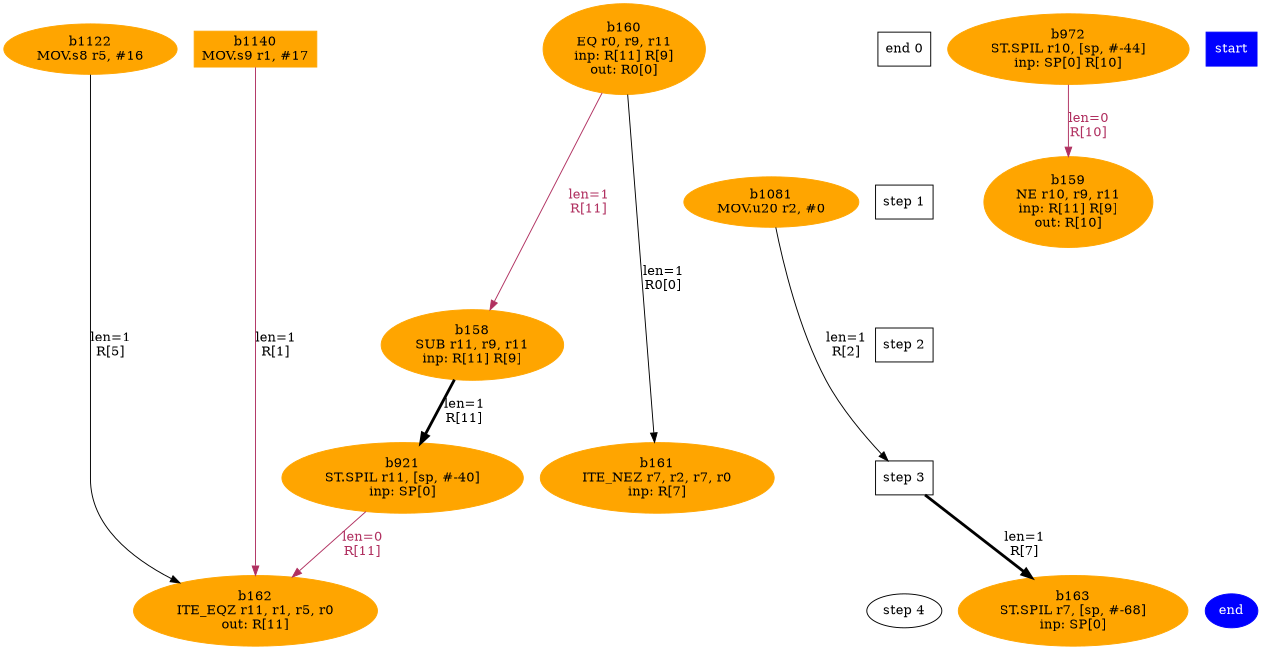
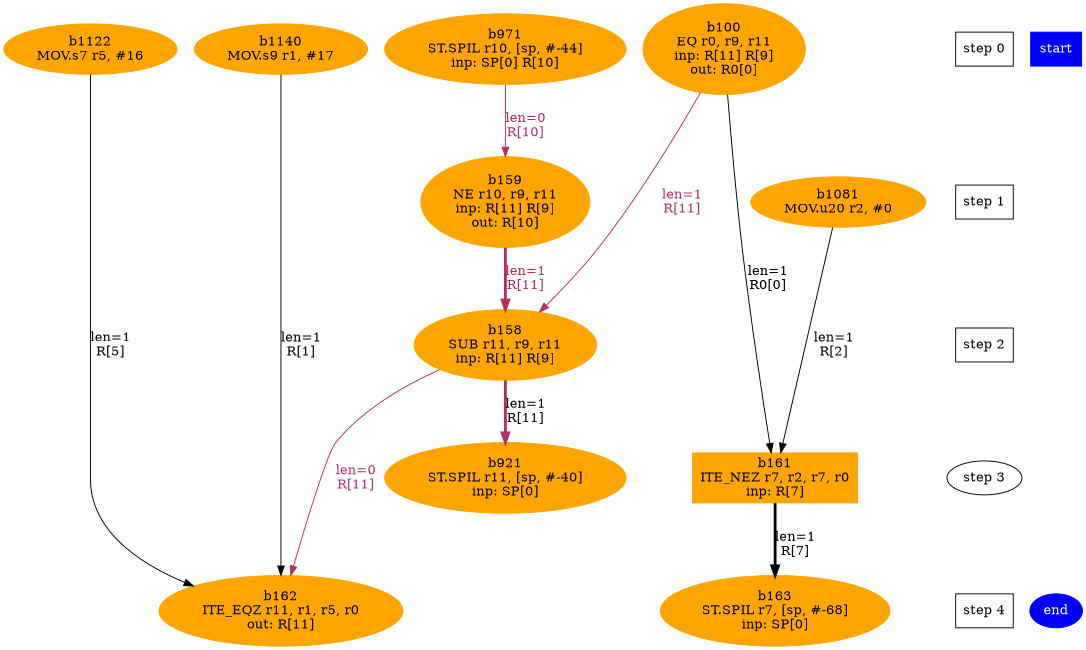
(90, 49) -> (90, 49)
(255, 49) -> (281, 49)
(624, 49) -> (724, 49)
(904, 49) -> (984, 49)
(1068, 49) -> (505, 49)
none -> (505, 274)
(255, 316) -> (281, 320)
(812, 349) -> (808, 335)
(440, 407) -> (505, 407)
(657, 478) -> (775, 478)
(904, 478) -> (984, 478)
(974, 533) -> (775, 534)
(333, 541) -> (335, 444)
(904, 611) -> (984, 611)
